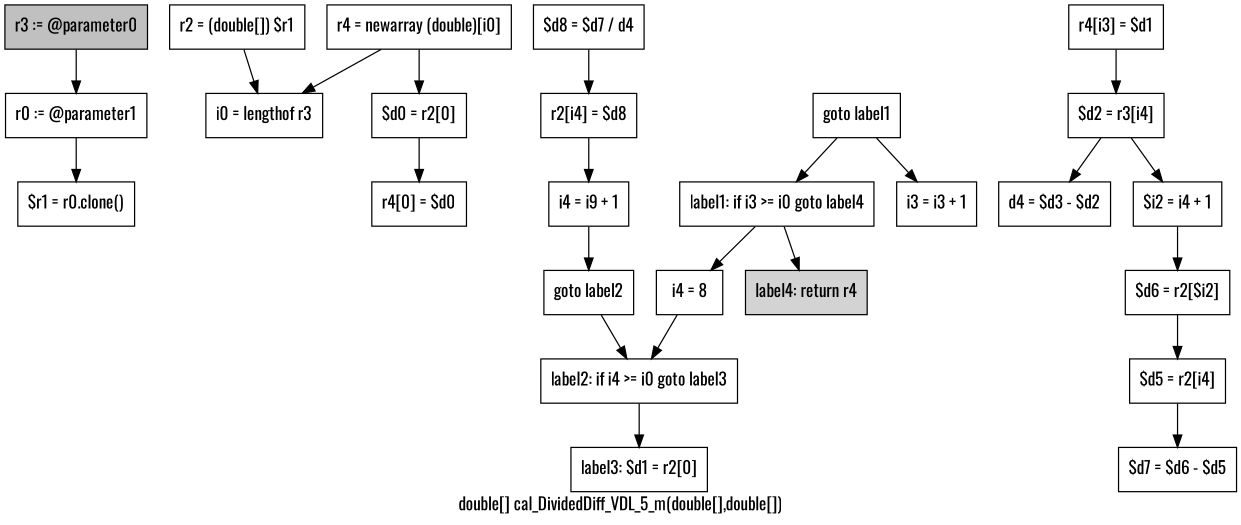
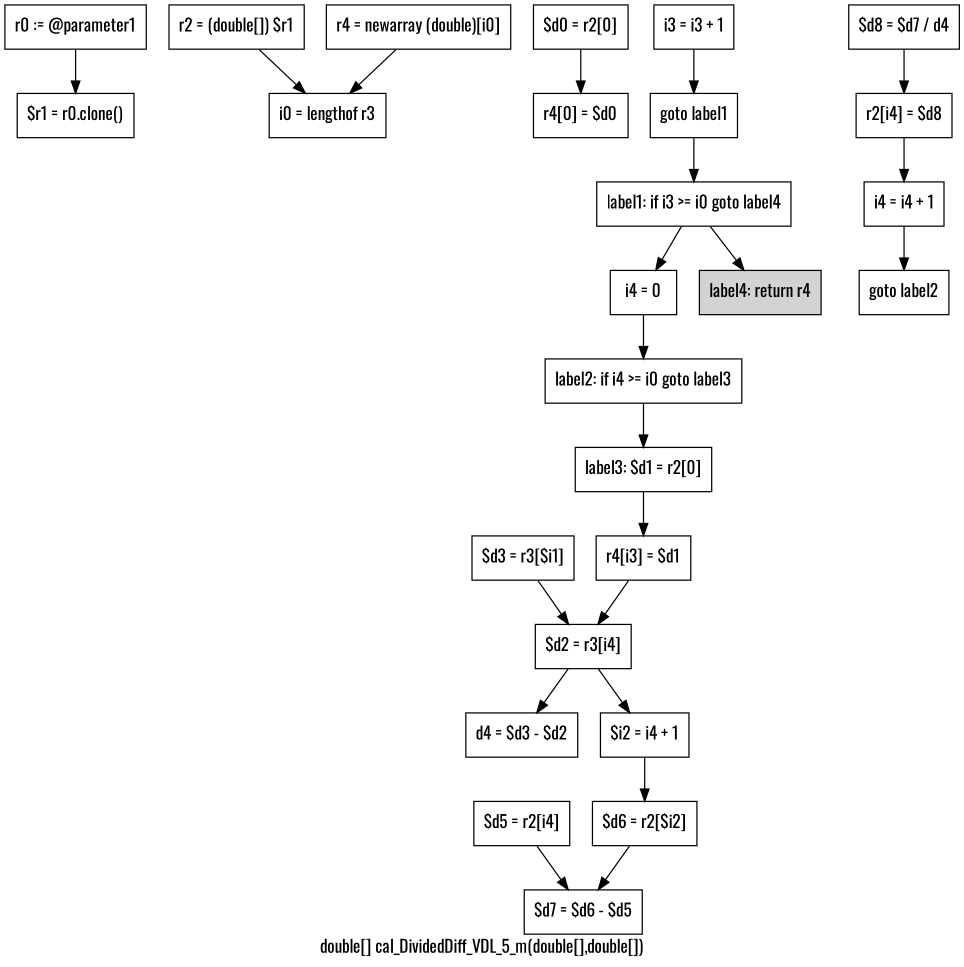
(76, 27) -> none
(419, 65) -> none
(893, 155) -> (694, 65)
(589, 204) -> (904, 204)
(690, 293) -> (643, 293)
(611, 331) -> none
(1178, 331) -> (618, 863)
none -> (643, 508)
none -> (523, 558)
